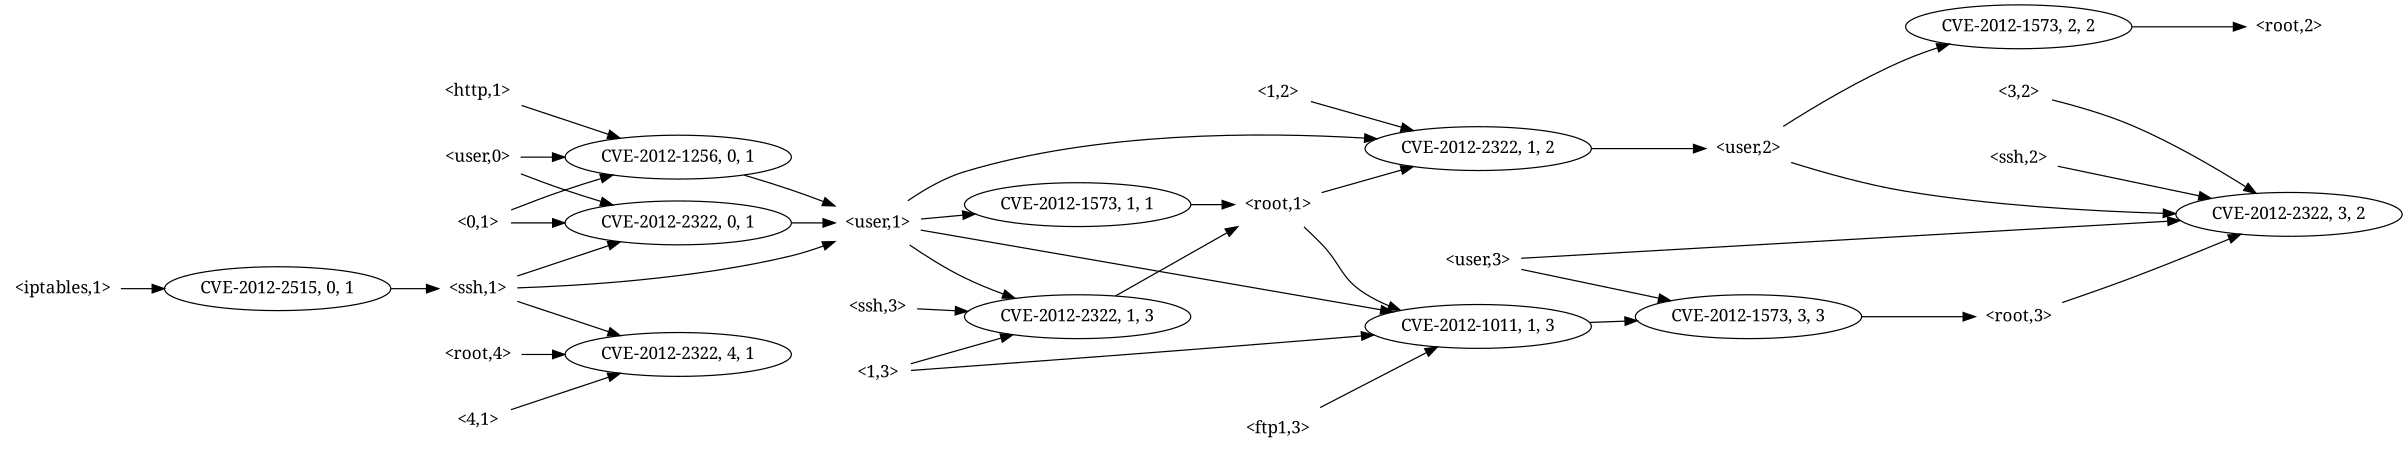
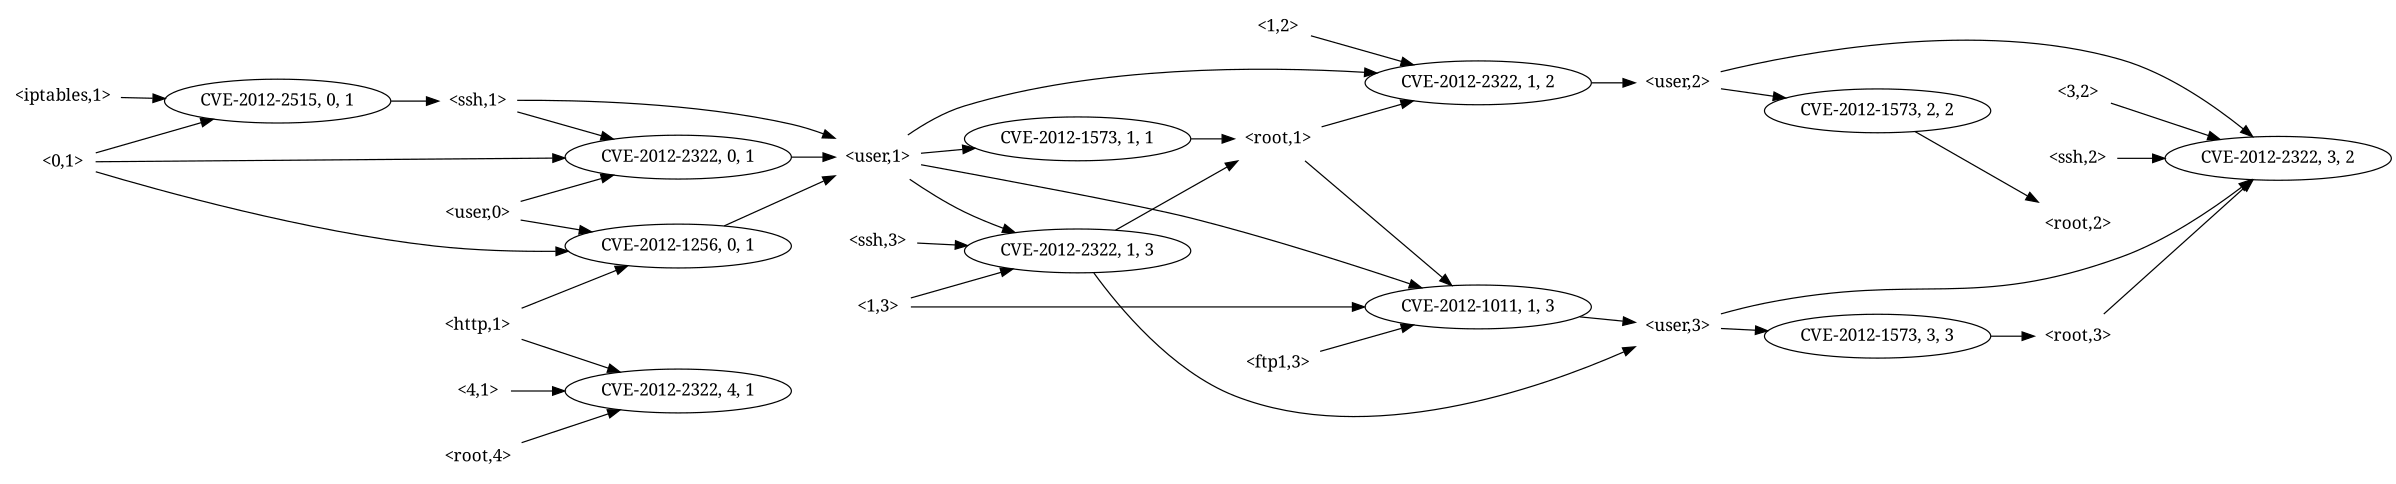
none -> (148, 138)
(563, 316) -> (565, 354)
(1607, 322) -> (1601, 319)
none -> (1338, 416)
